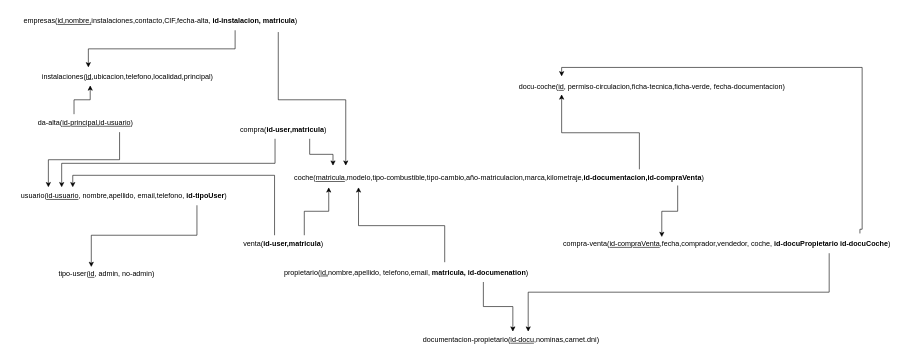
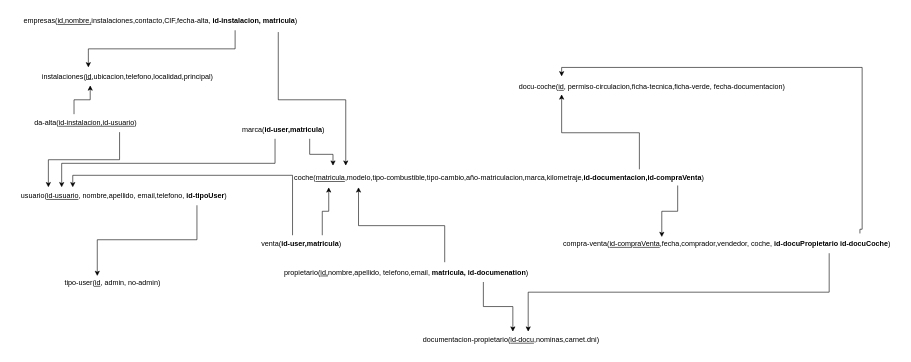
(85, 123) -> (85, 123)
(283, 131) -> (283, 131)
(283, 245) -> (301, 245)
(106, 275) -> (112, 284)
